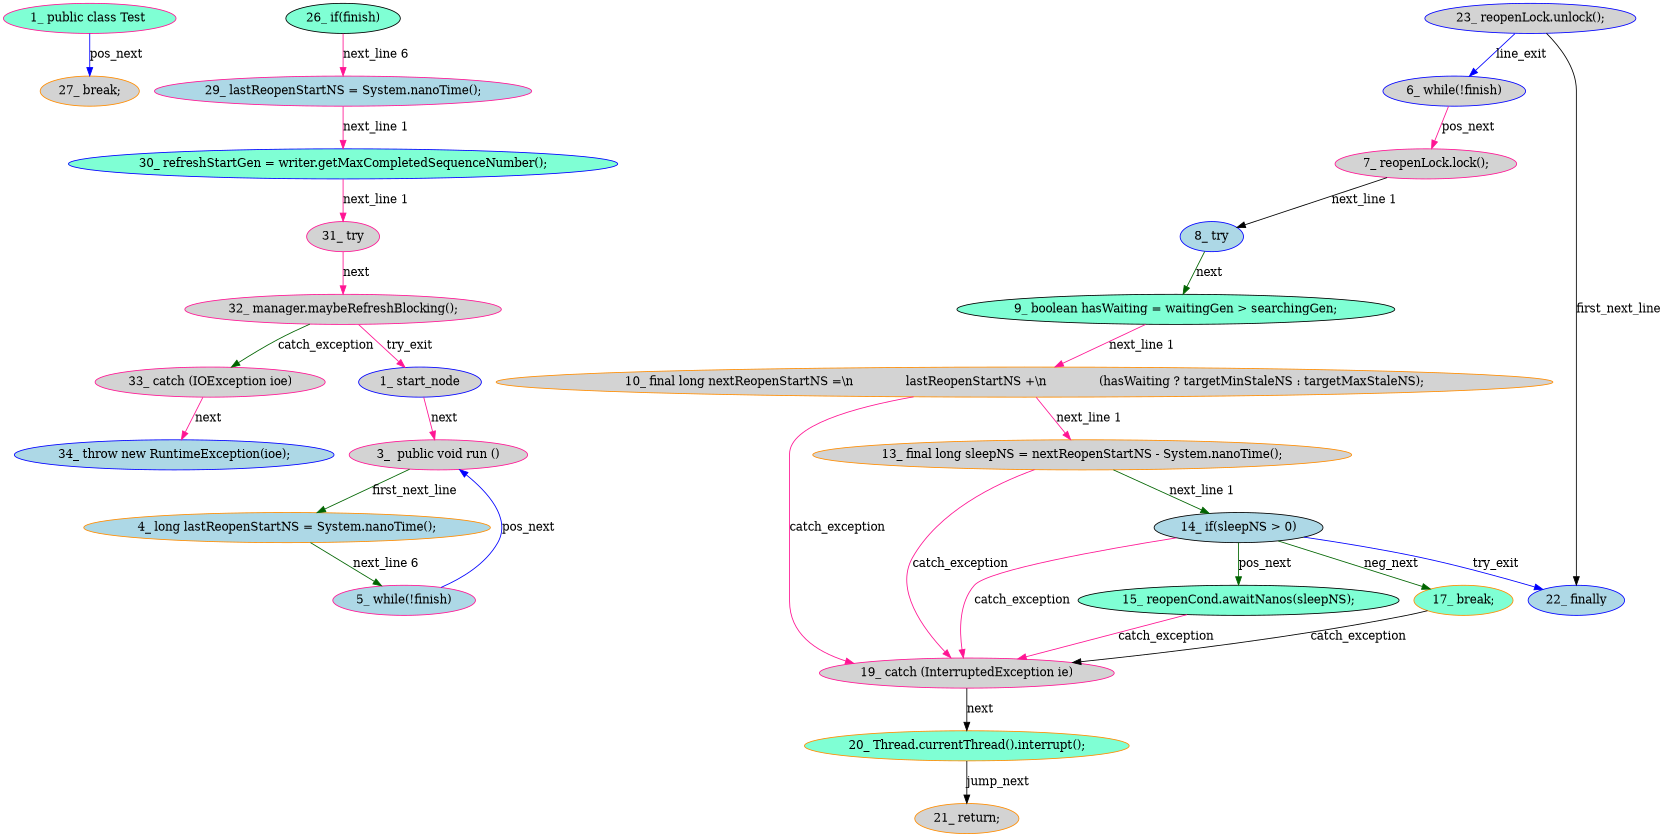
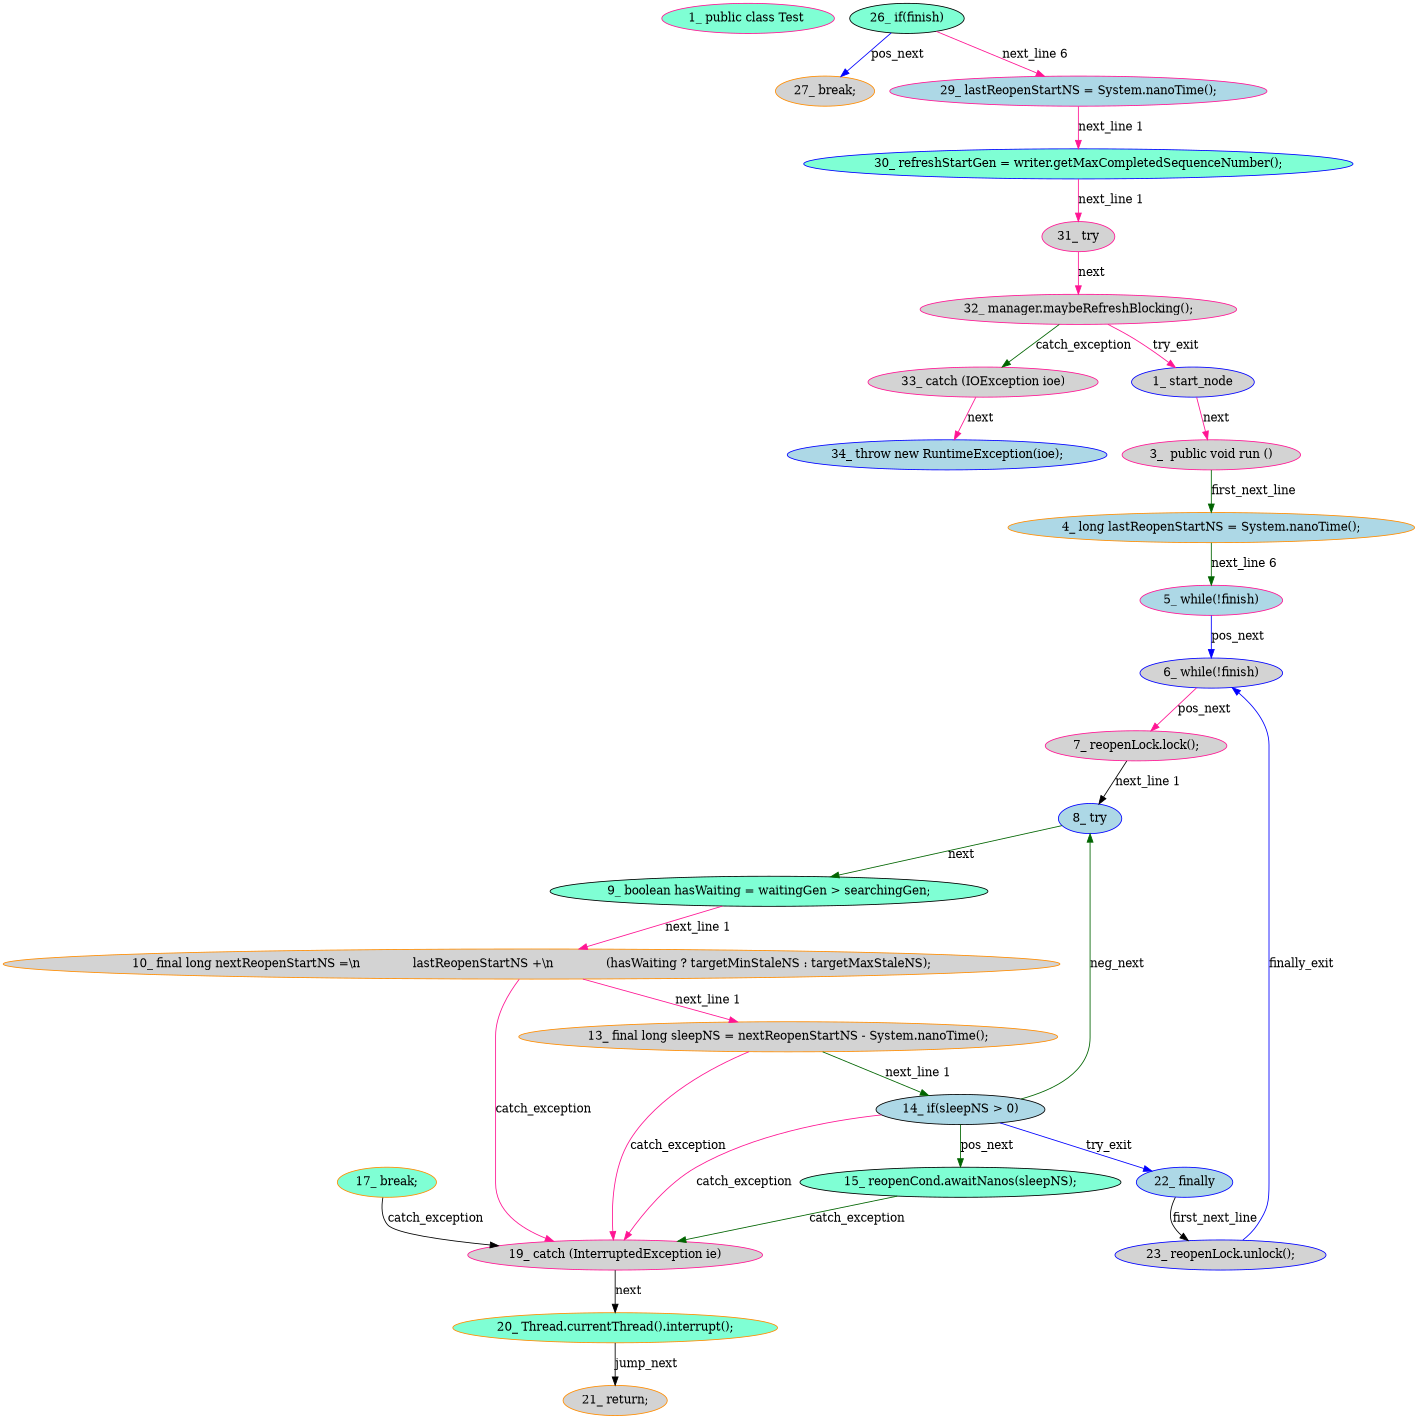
(90, 51) -> (869, 52)
(1522, 55) -> (1302, 964)
(1576, 300) -> (1171, 1218)
(499, 539) -> (1211, 633)
(1350, 564) -> (1090, 990)
(1107, 636) -> (792, 1218)
